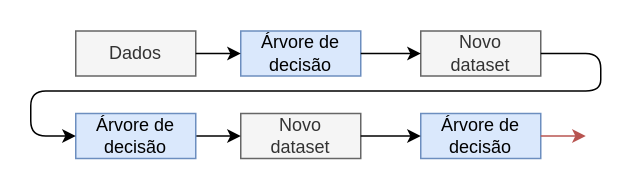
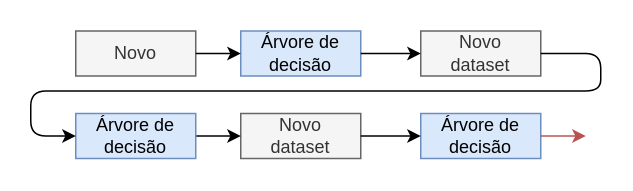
(136, 53) -> (136, 53)
